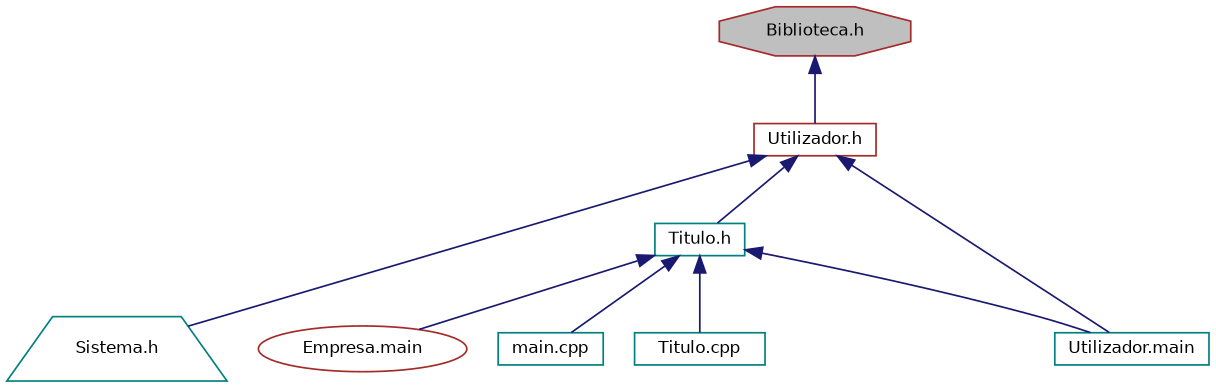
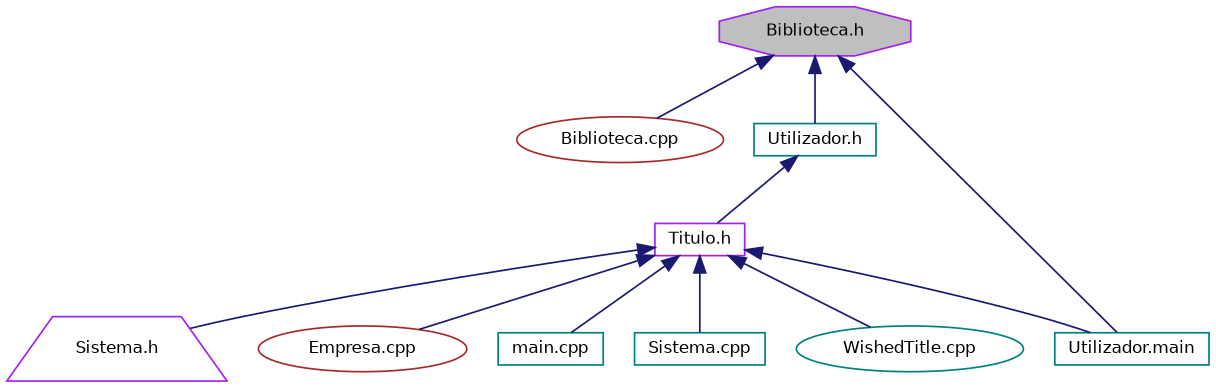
(815, 31) -> (815, 31)
none -> (620, 140)
(815, 140) -> (815, 140)
(700, 240) -> (700, 240)
(469, 243) -> (413, 285)
(980, 249) -> (984, 200)
(117, 349) -> (117, 349)
(363, 349) -> (363, 349)
(700, 349) -> (700, 349)
none -> (910, 349)
